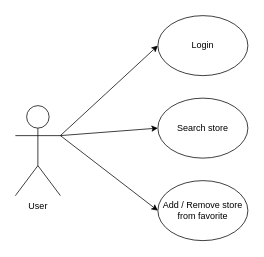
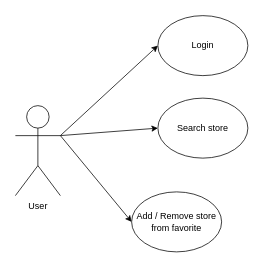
(203, 210) -> (177, 222)
